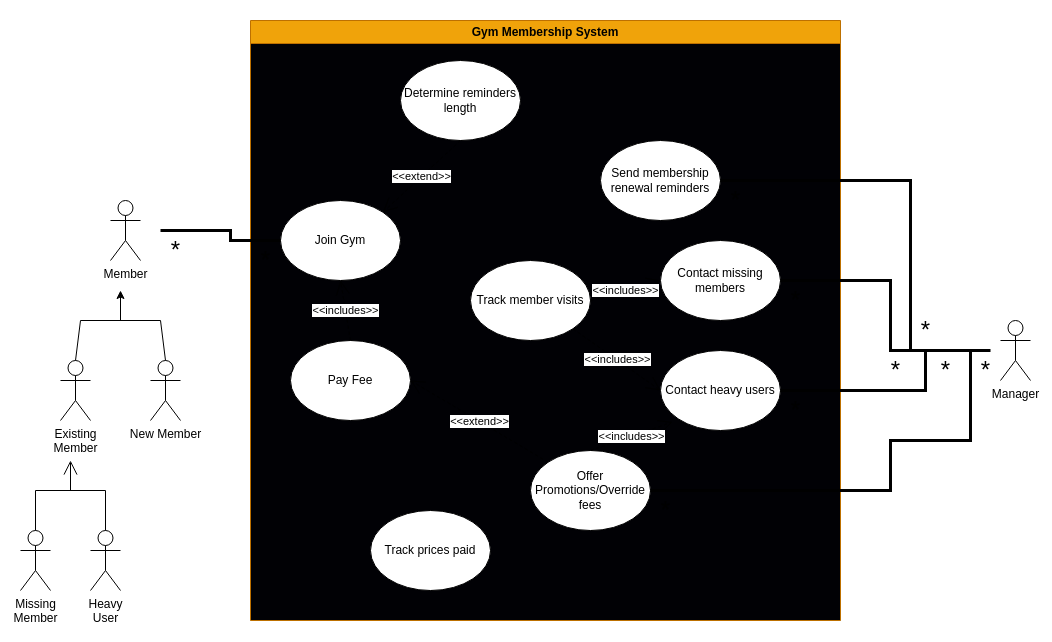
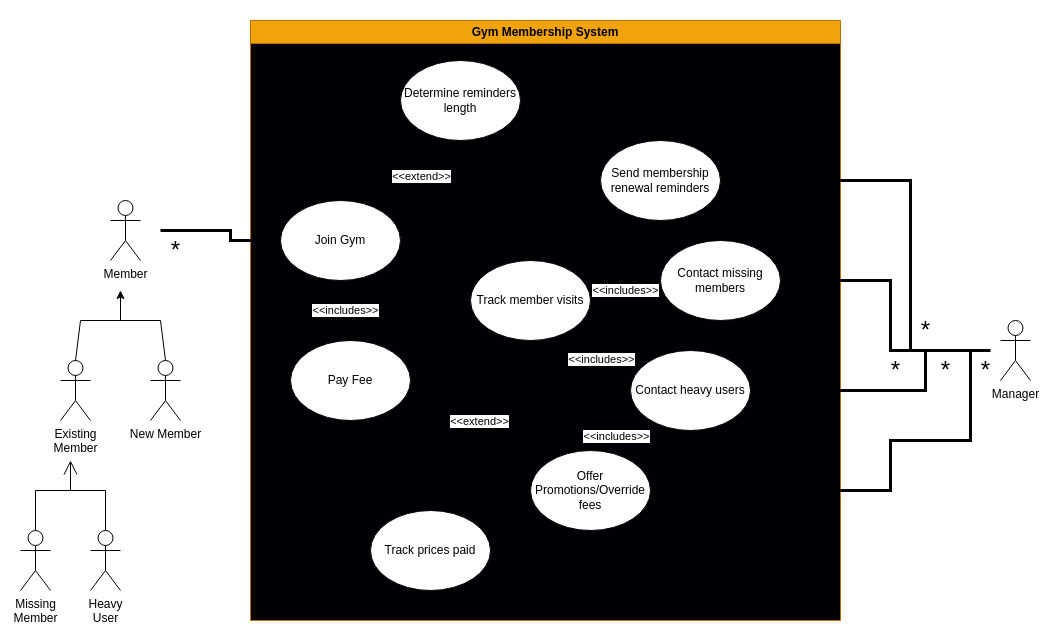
(721, 391) -> (691, 391)
